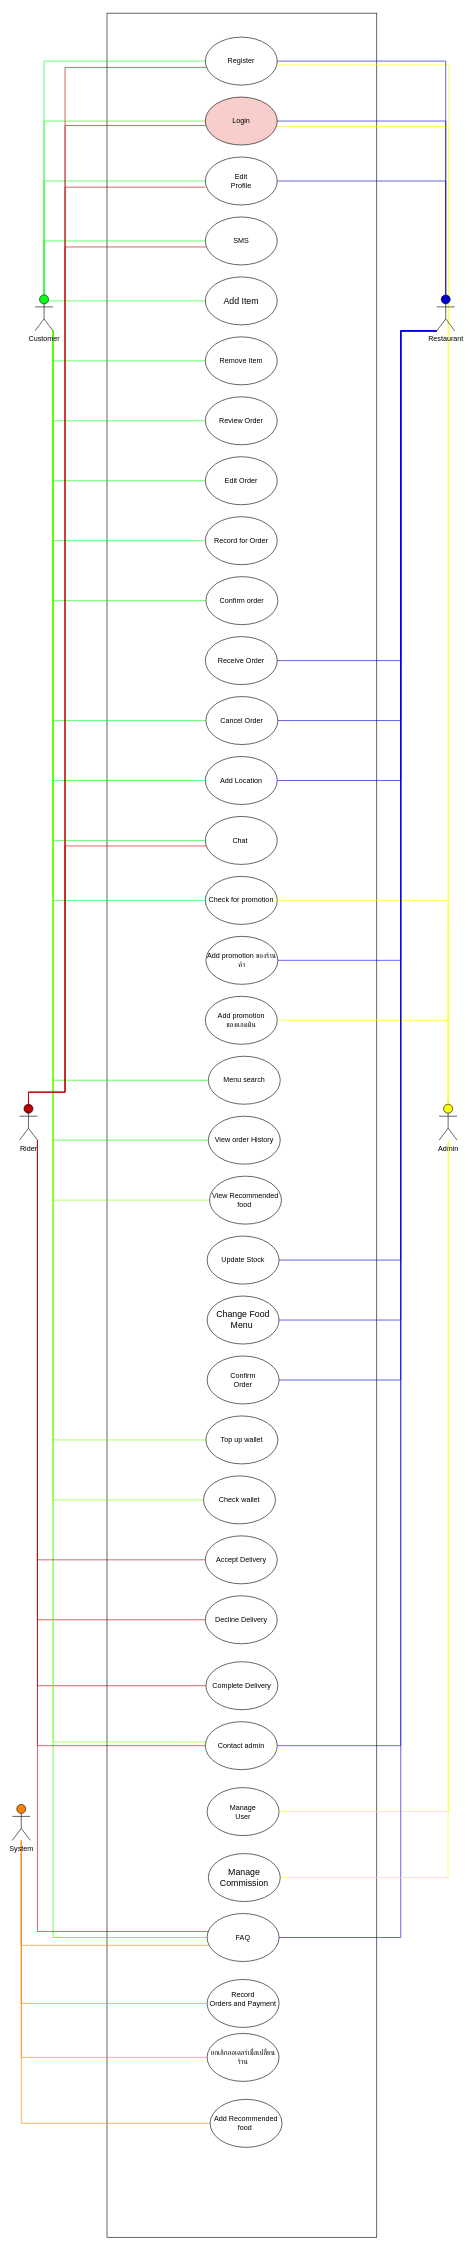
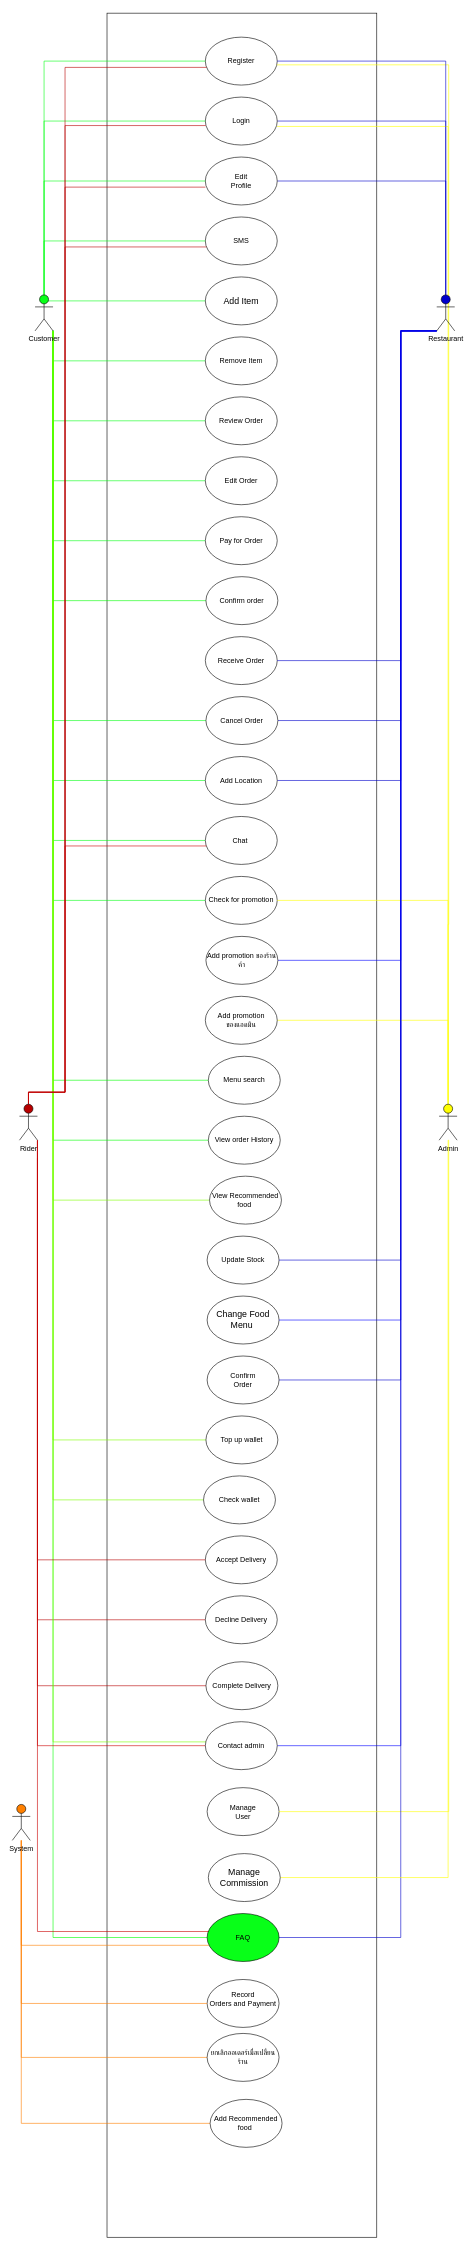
(242, 120) -> (242, 120)
(242, 540) -> (242, 540)
(243, 1938) -> (243, 1938)
